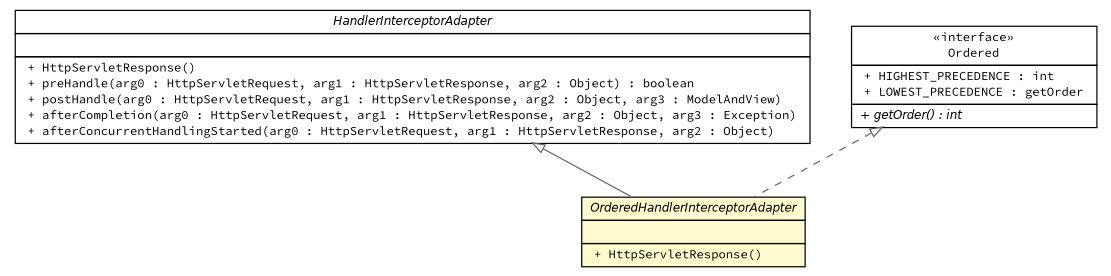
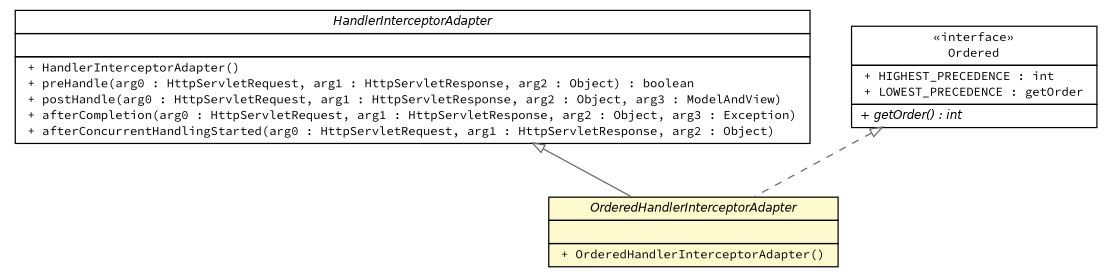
(112, 68) -> (134, 68)
(679, 255) -> (693, 255)
